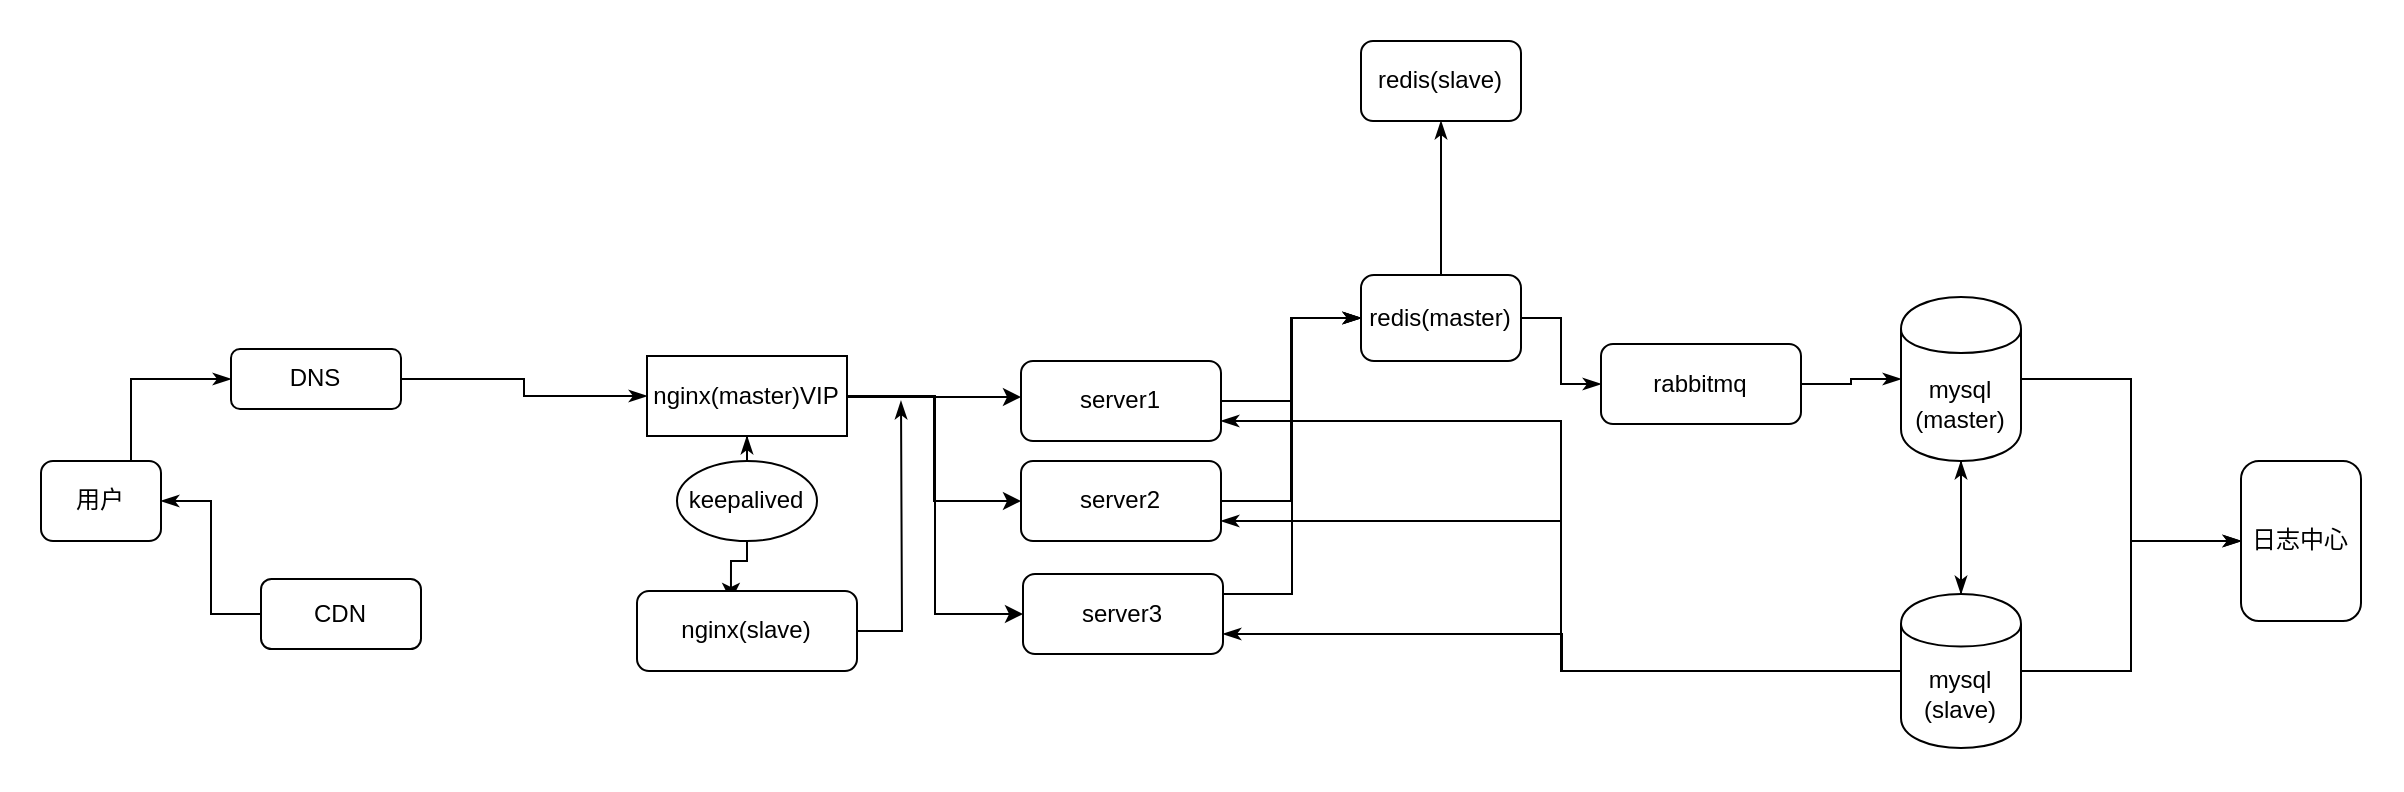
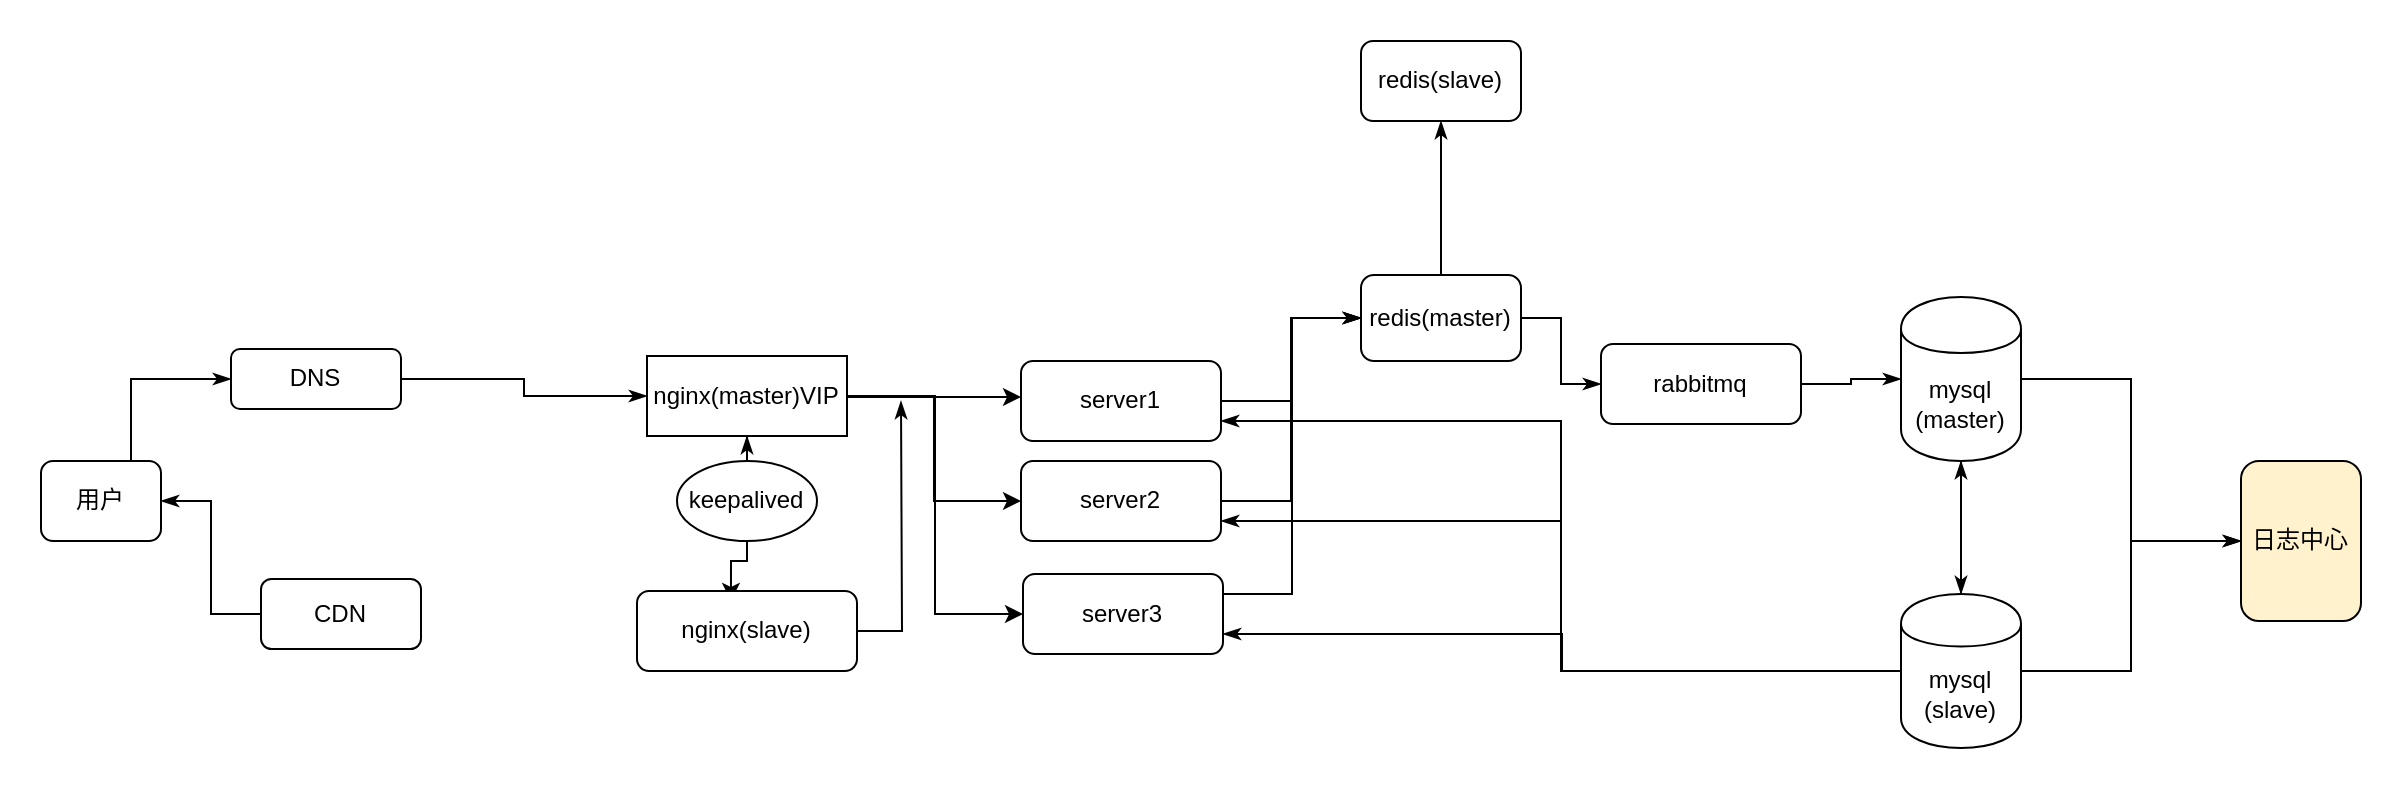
(2301, 541) -> (2301, 541)
